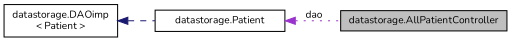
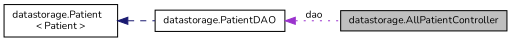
(61, 21) -> (61, 21)
(220, 21) -> (220, 21)
